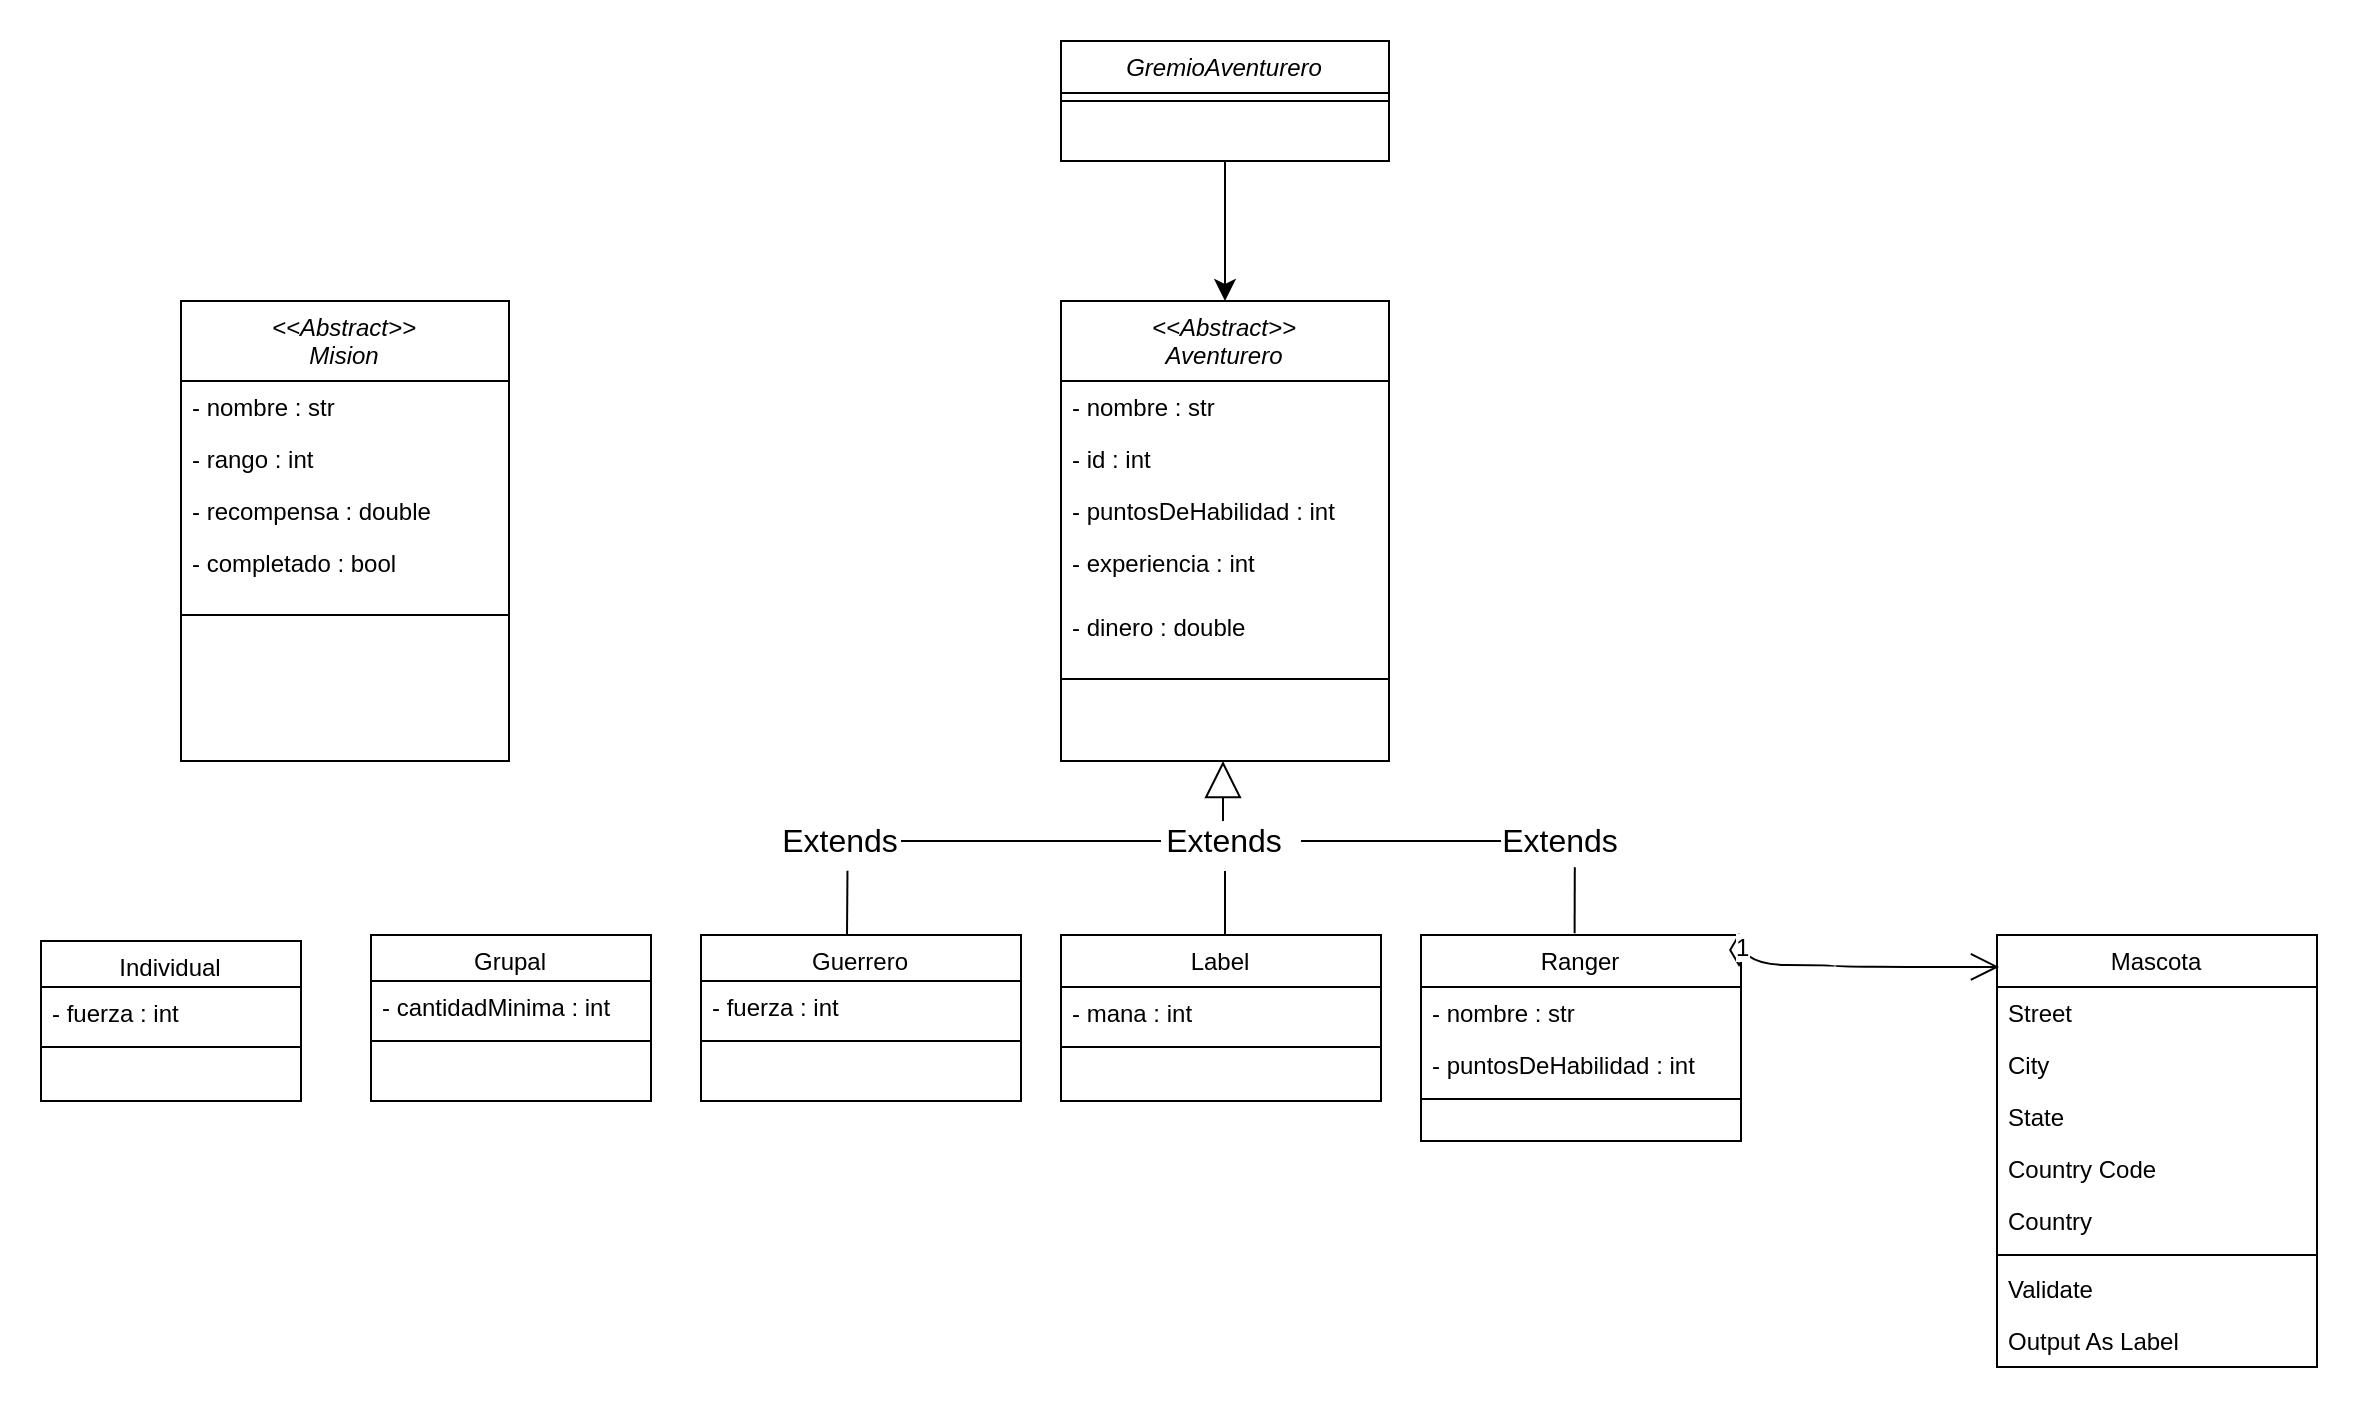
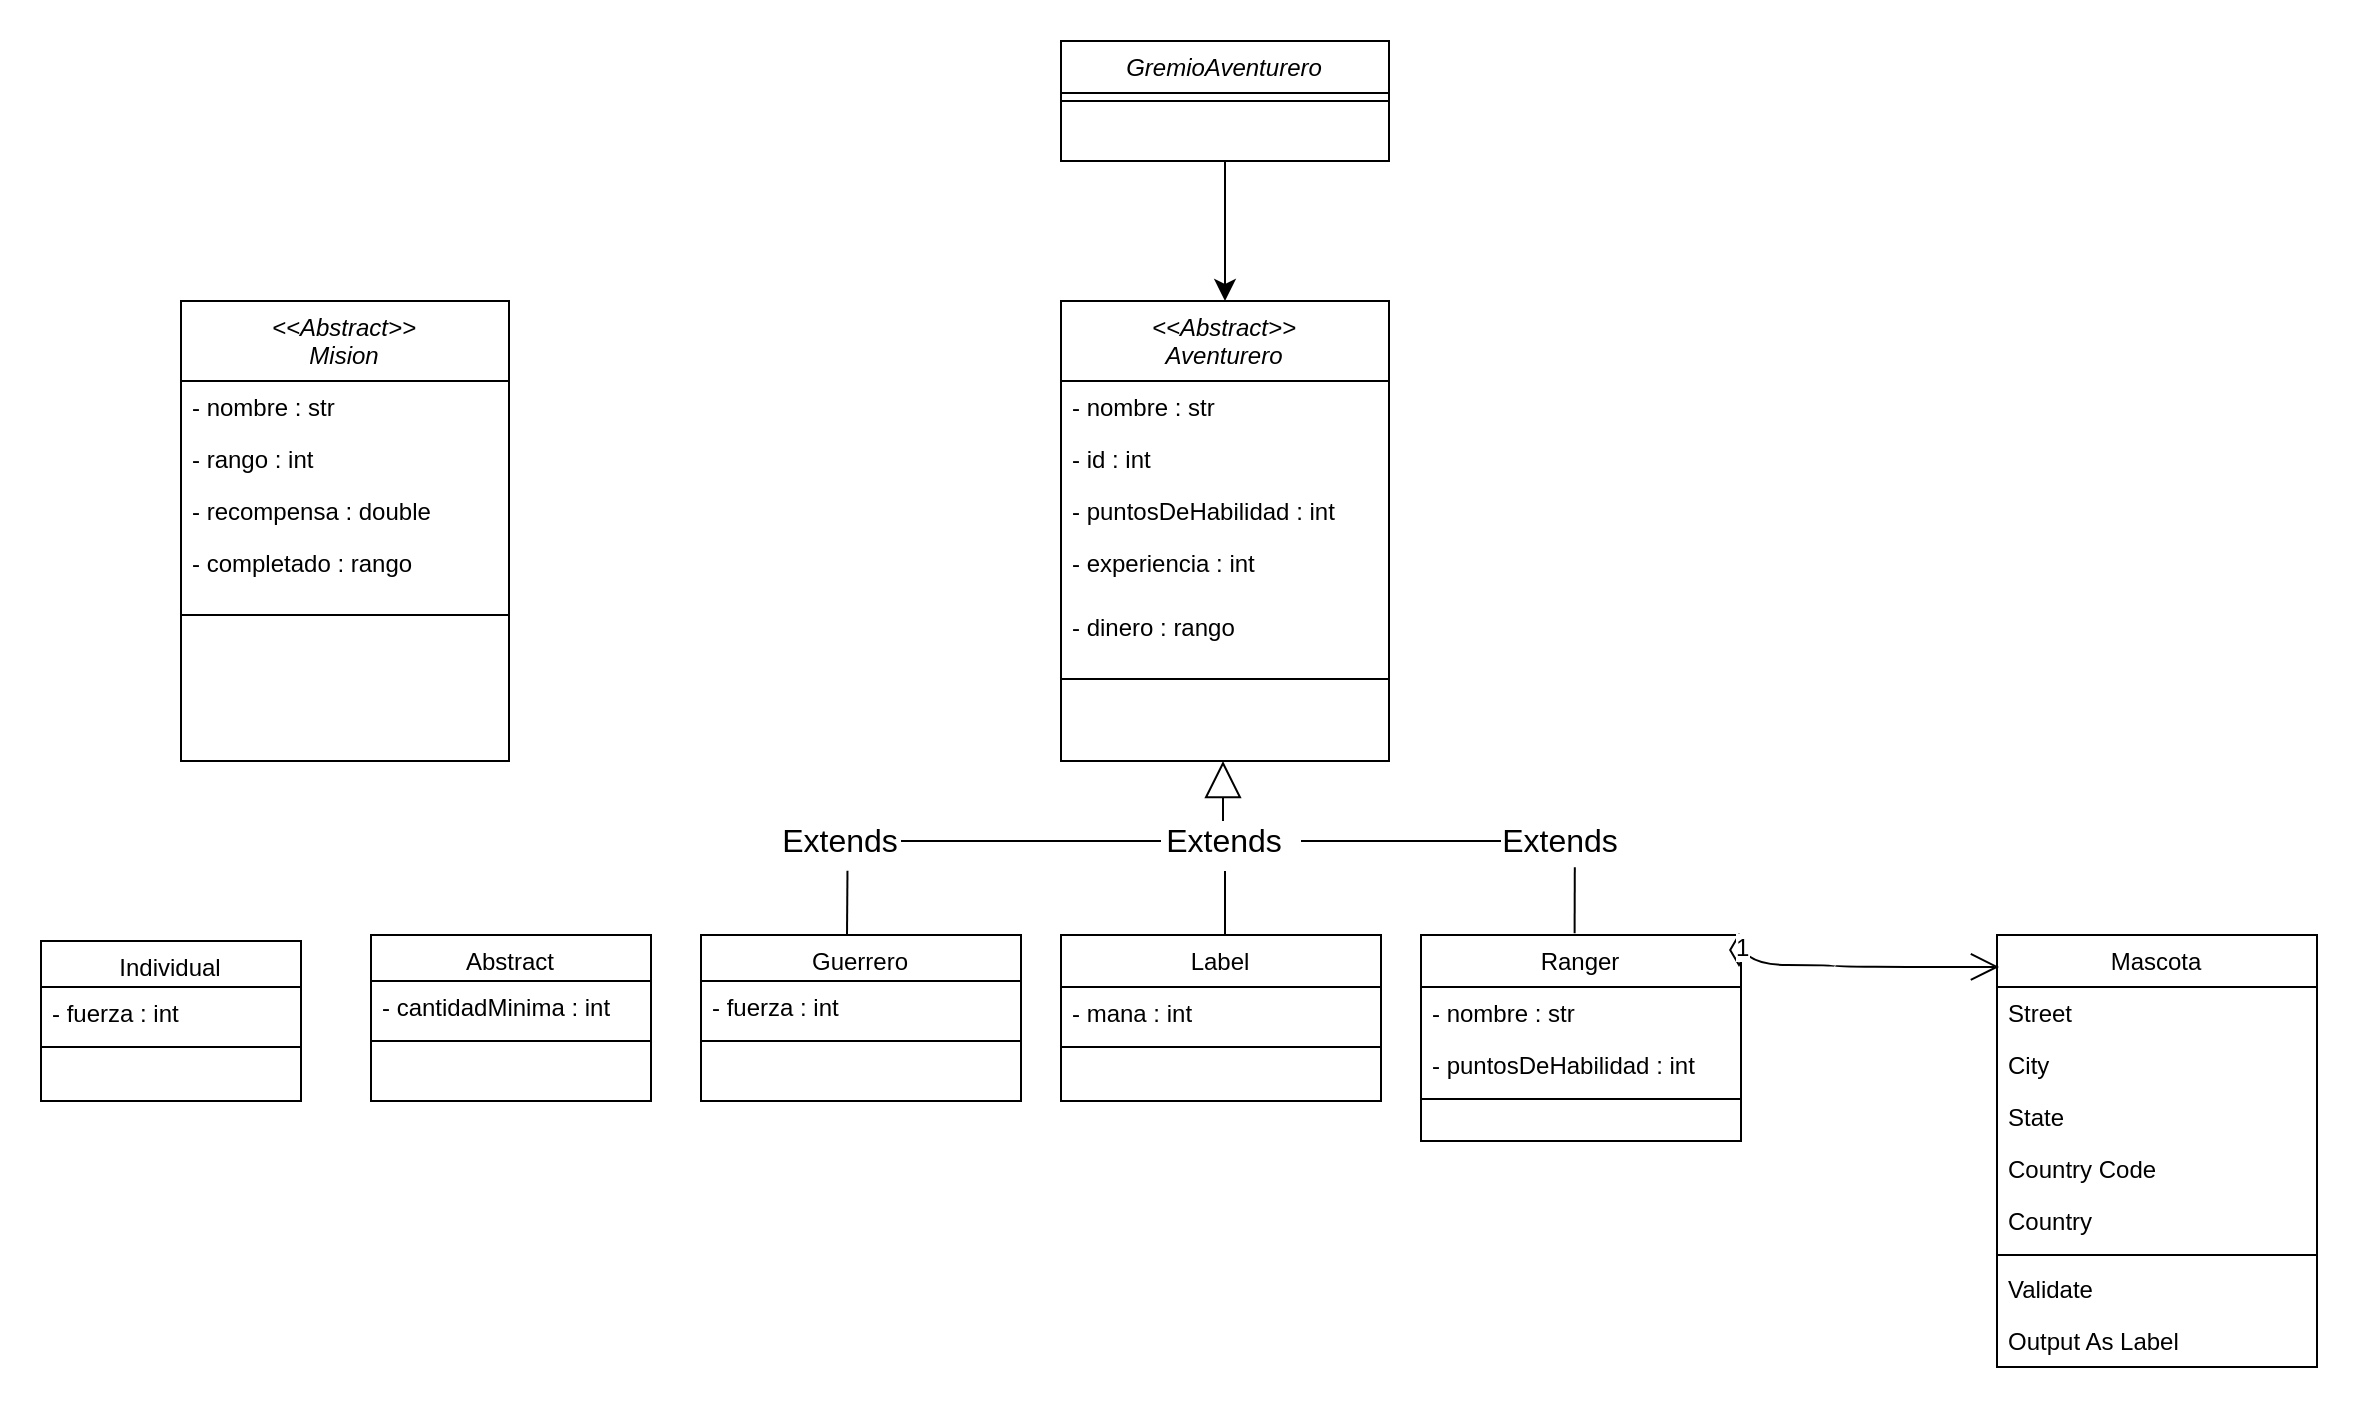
(301, 564) -> (311, 564)
(1168, 628) -> (1164, 628)
(510, 962) -> (510, 962)
